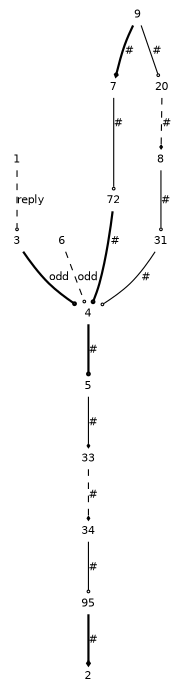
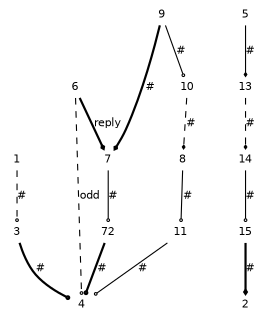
(162, 87) -> (187, 87)
none -> (91, 122)
(31, 200) -> (22, 196)
(161, 241) -> (181, 232)
(59, 277) -> (41, 269)
(88, 348) -> none
(88, 459) -> (246, 87)
(88, 531) -> (246, 160)
(88, 604) -> (246, 232)
